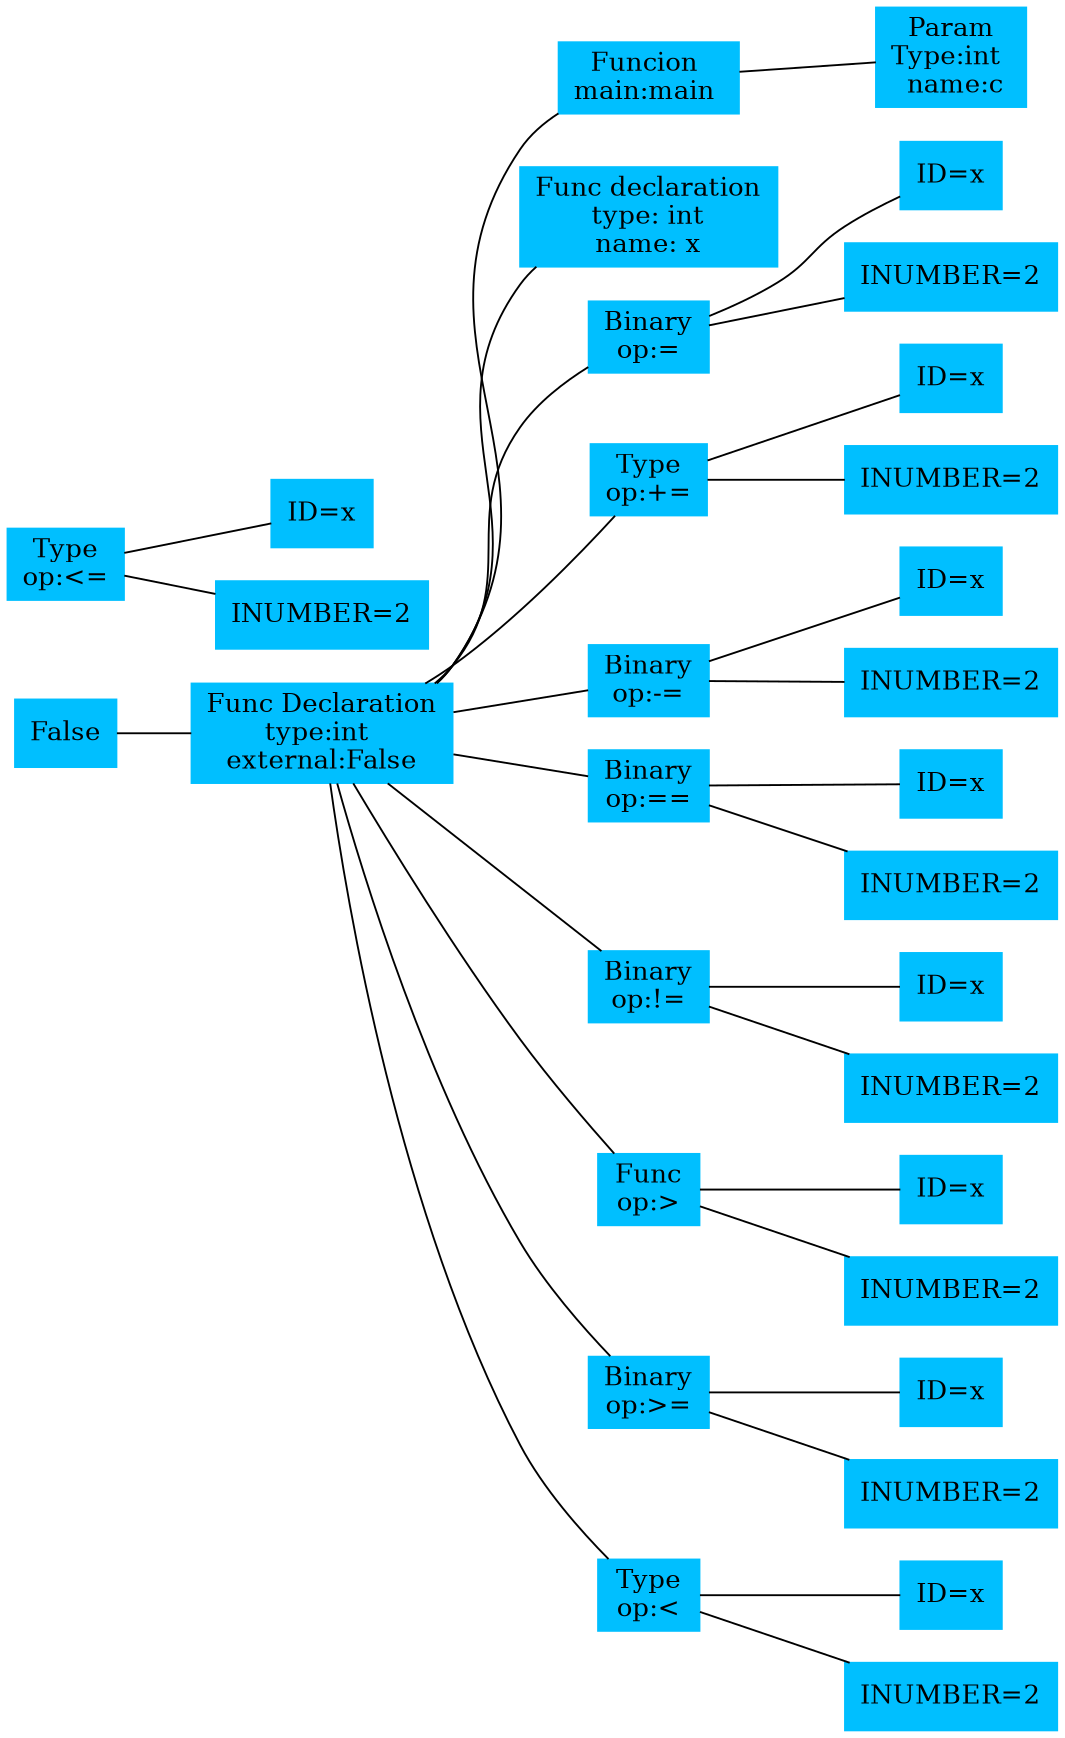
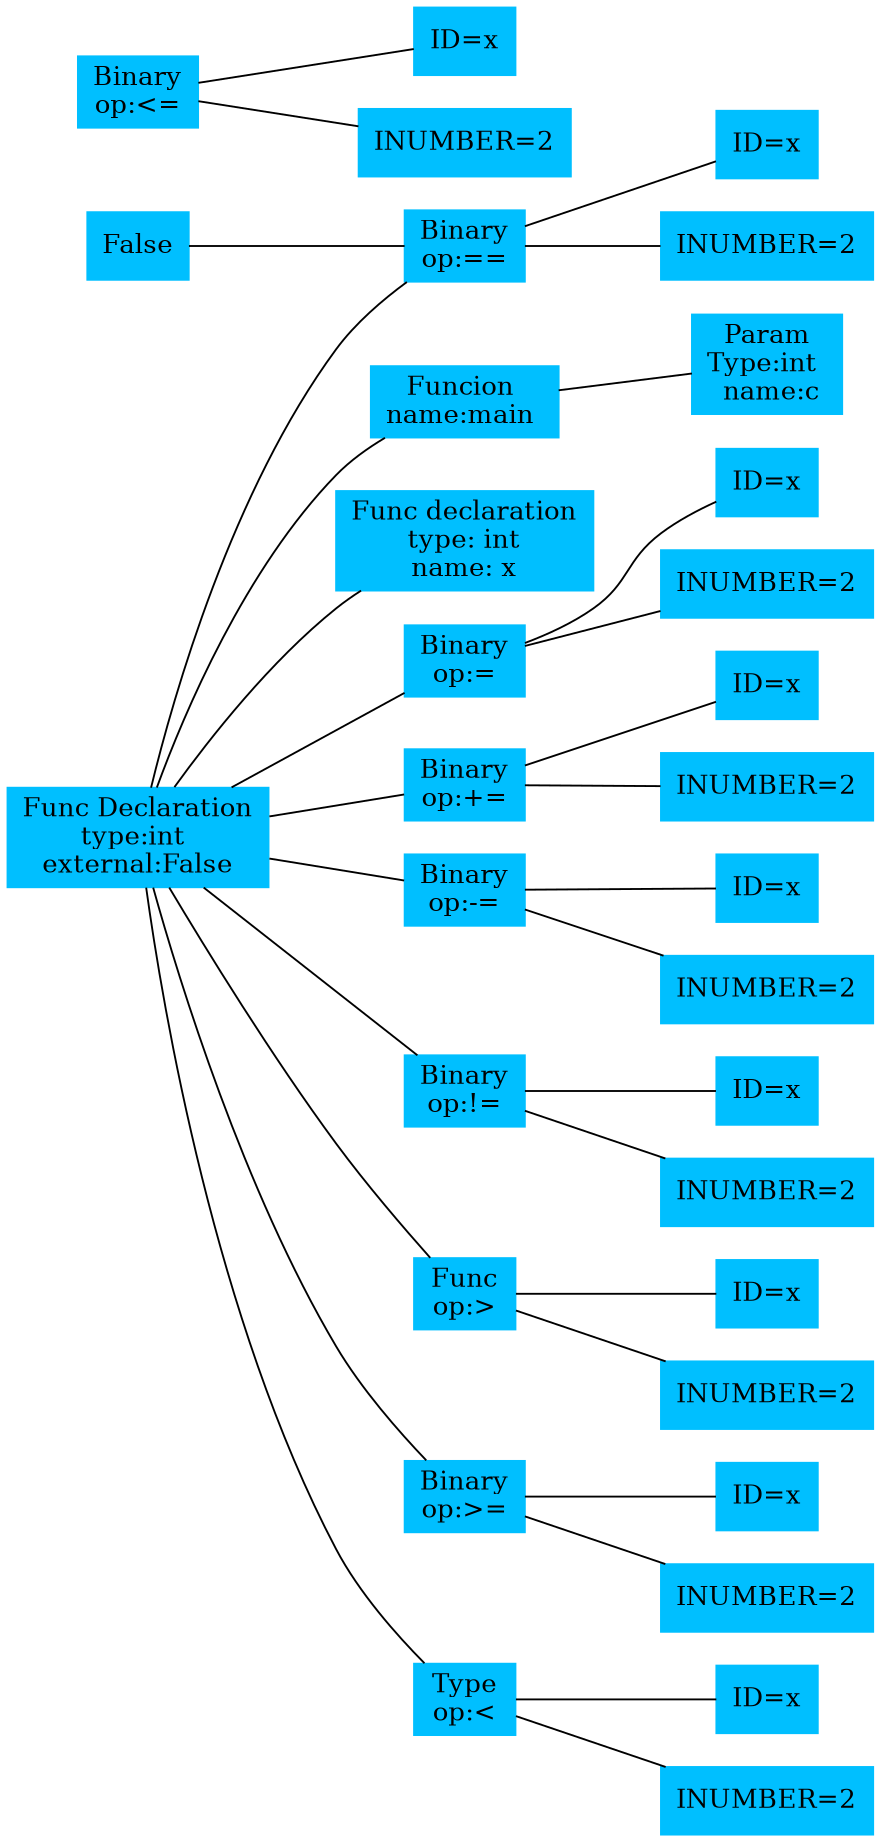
(649, 78) -> (465, 402)
(649, 480) -> (465, 785)
(66, 564) -> (138, 92)
(154, 733) -> (297, 246)
